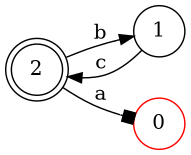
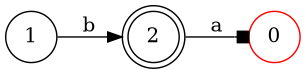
(93, 47) -> none
(101, 63) -> (90, 26)
